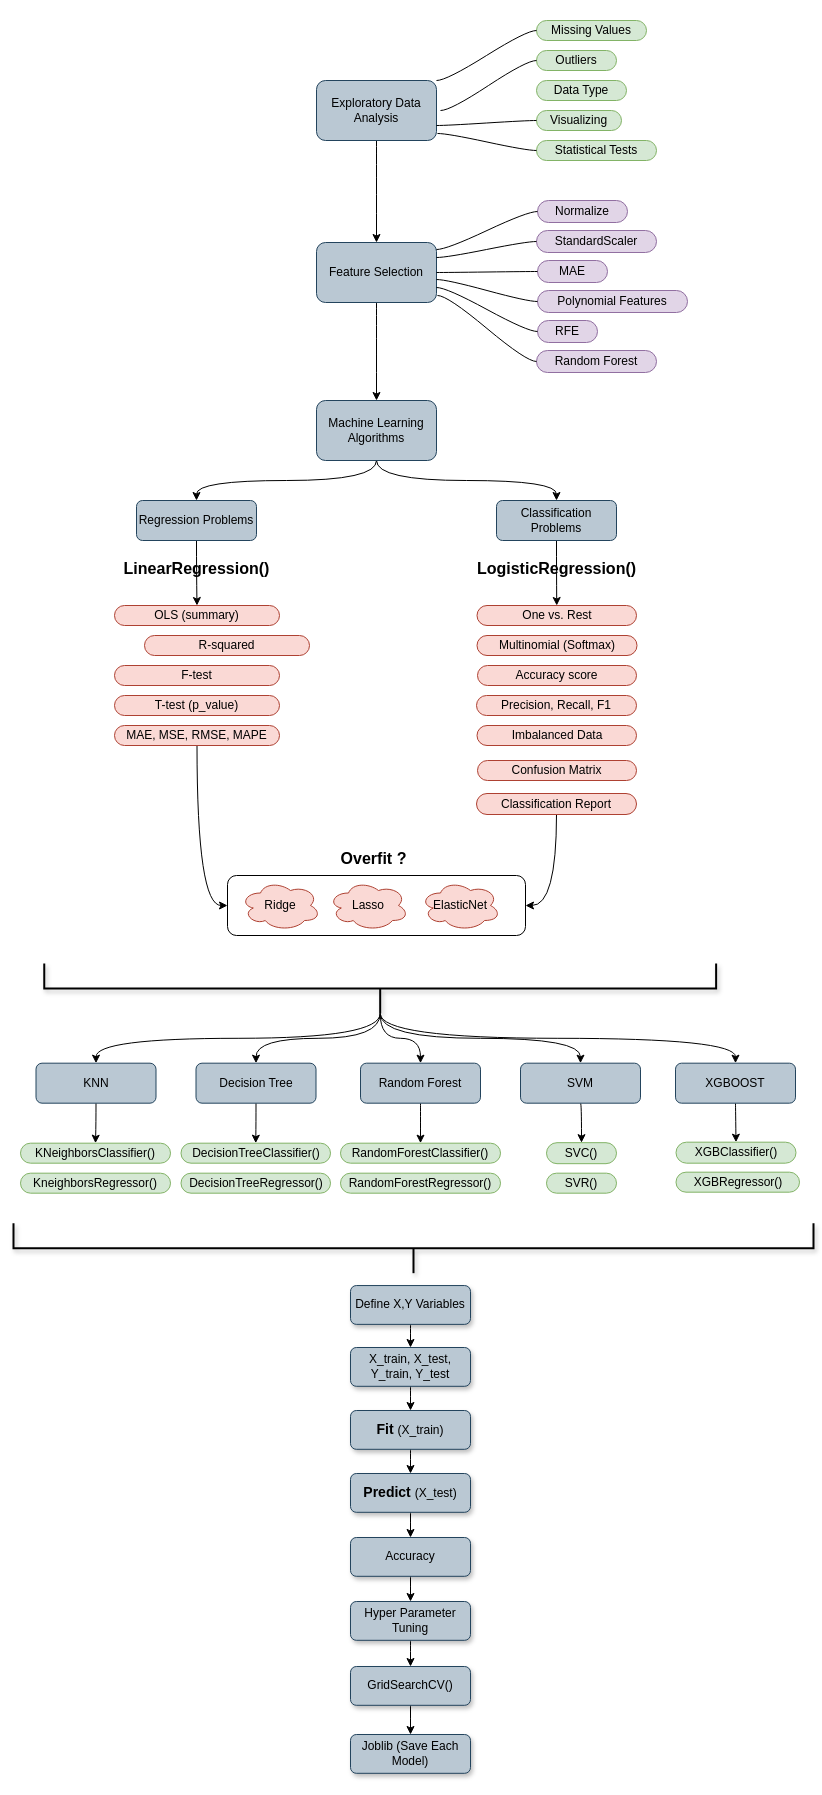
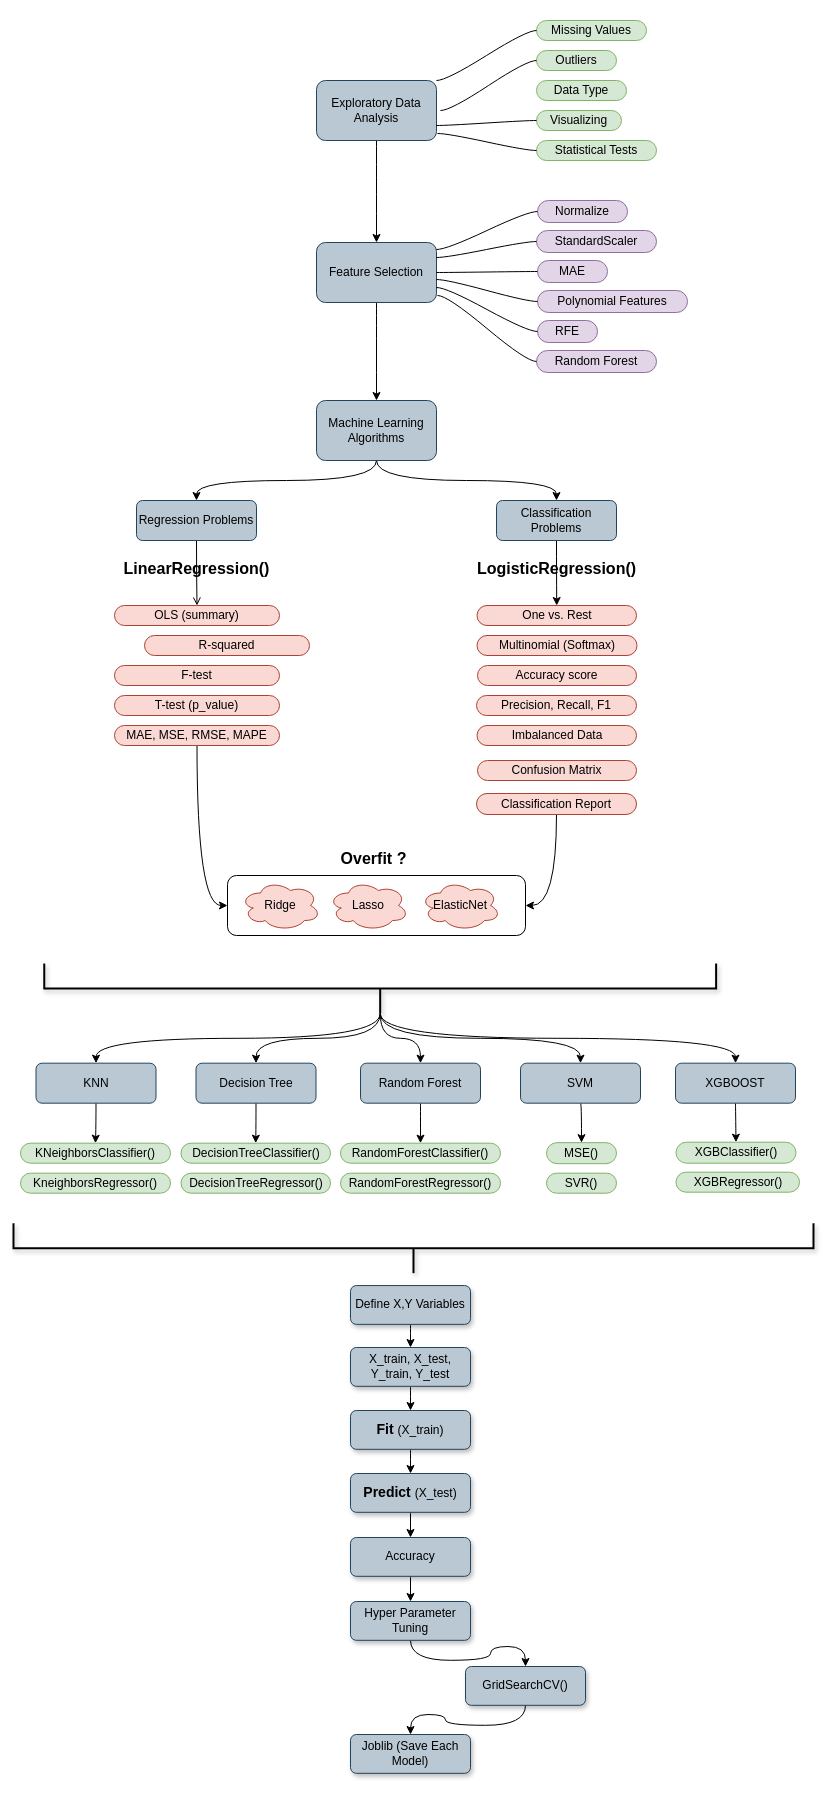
(197, 597) -> (197, 598)
(582, 1154) -> (582, 1154)
(411, 1686) -> (526, 1686)
